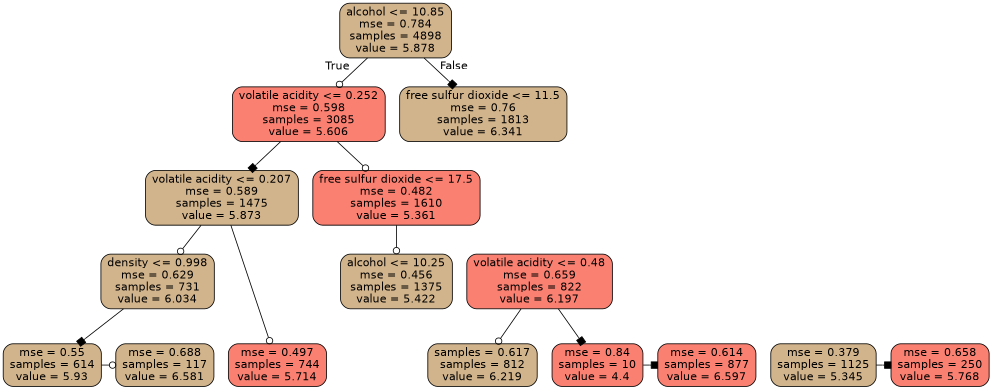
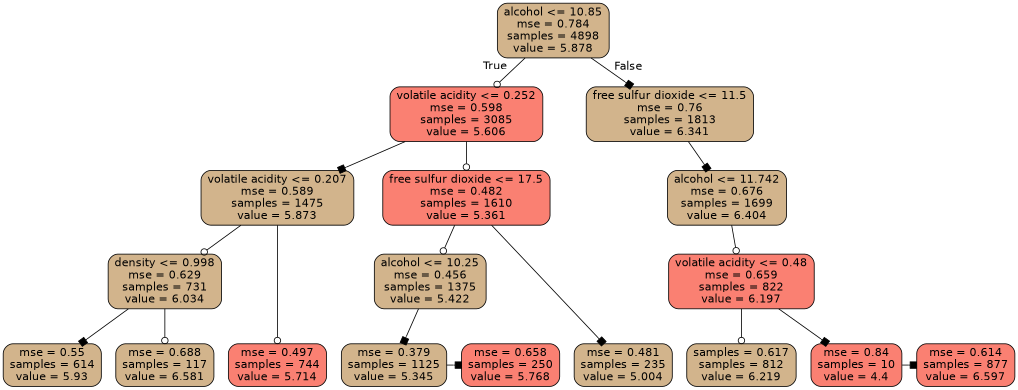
none -> (727, 198)
none -> (412, 323)
(105, 365) -> (165, 323)
none -> (623, 365)
